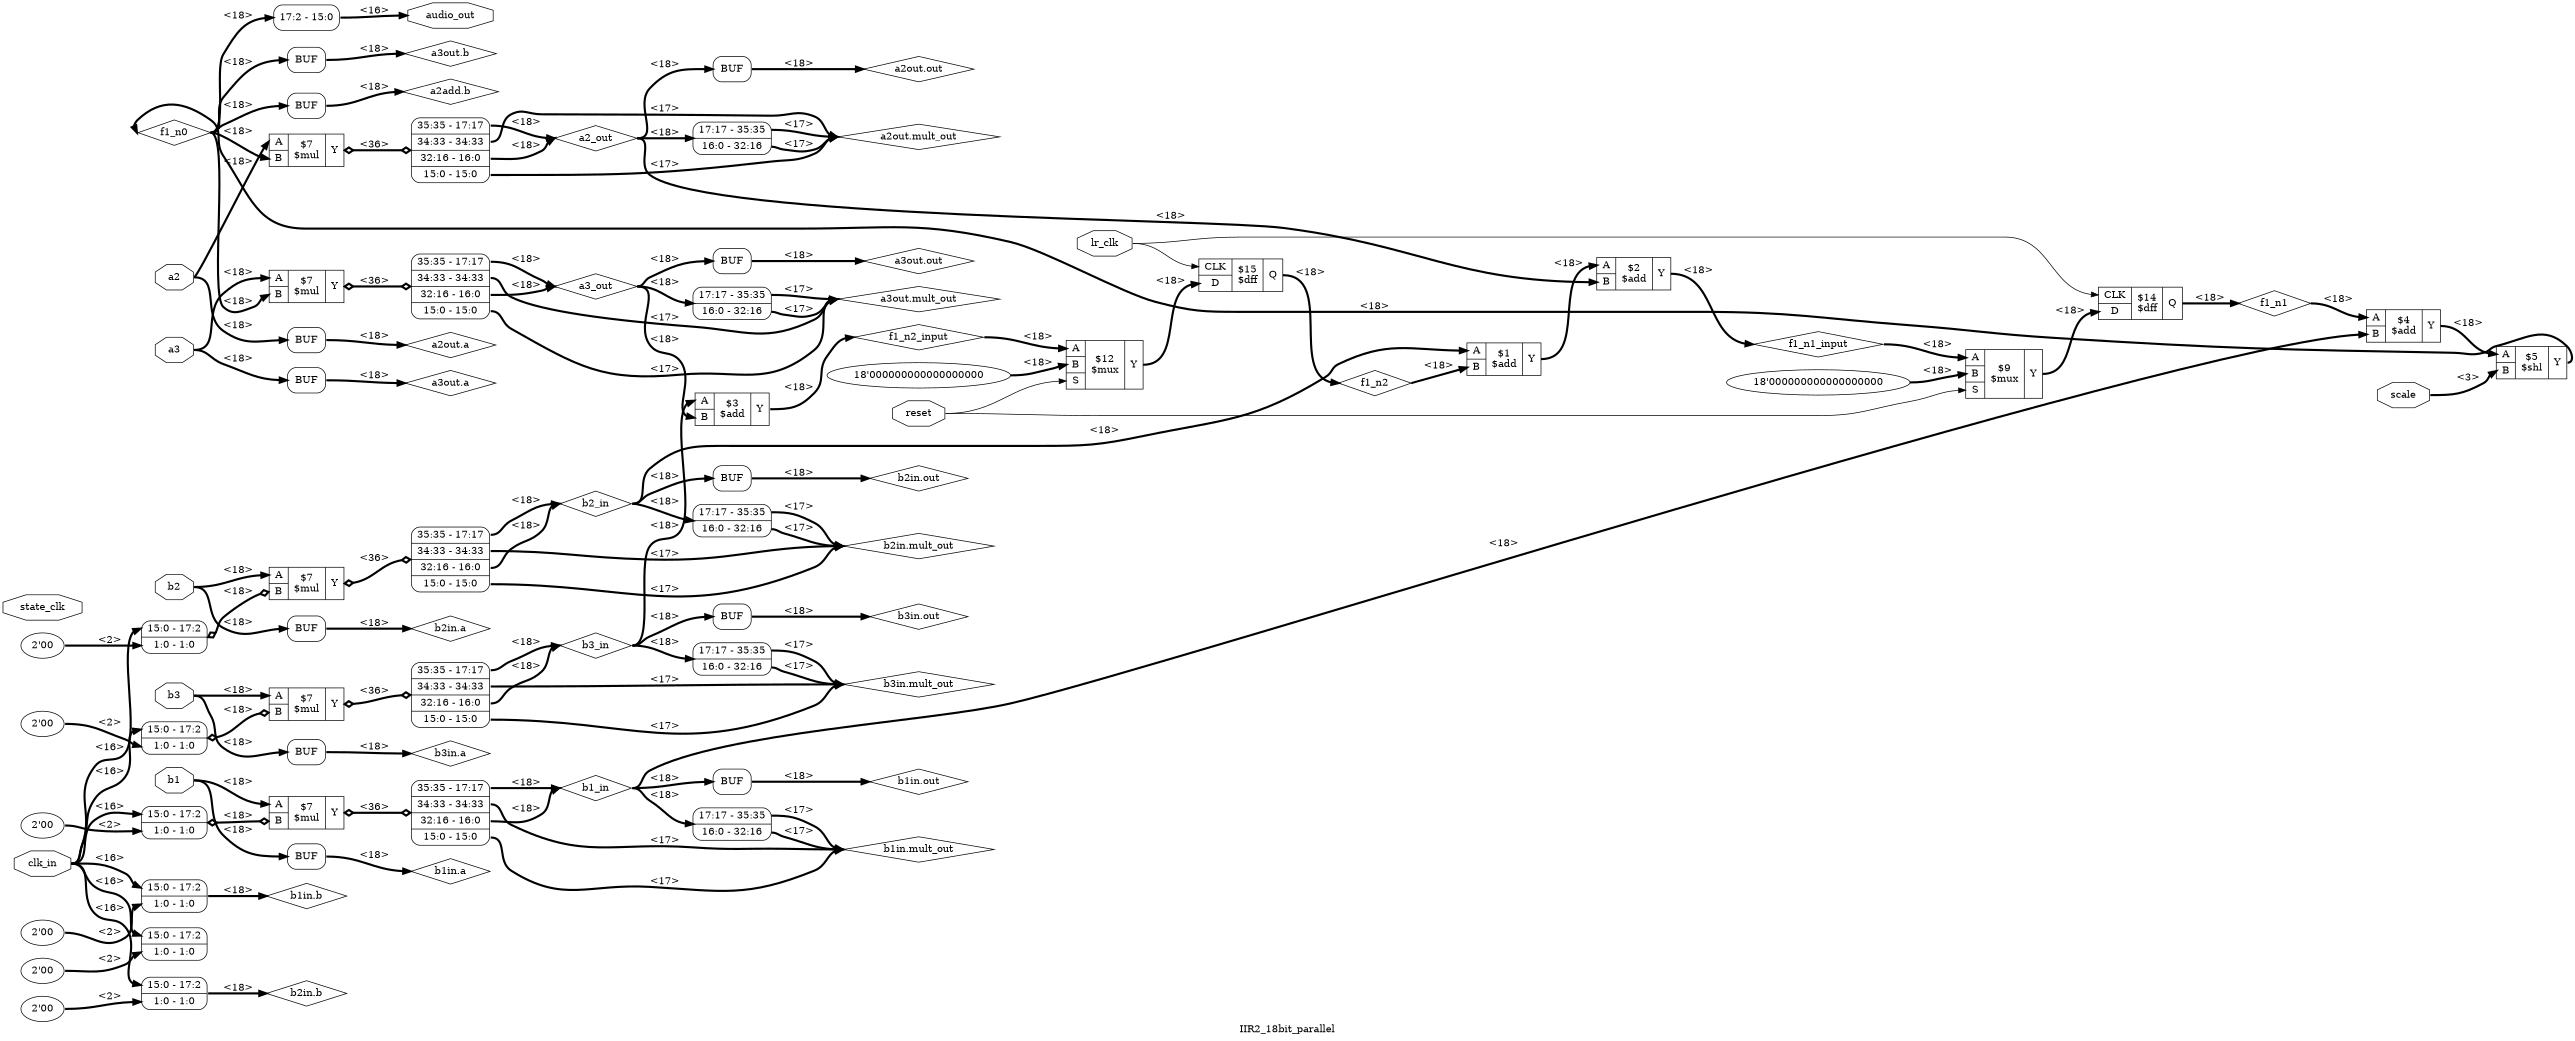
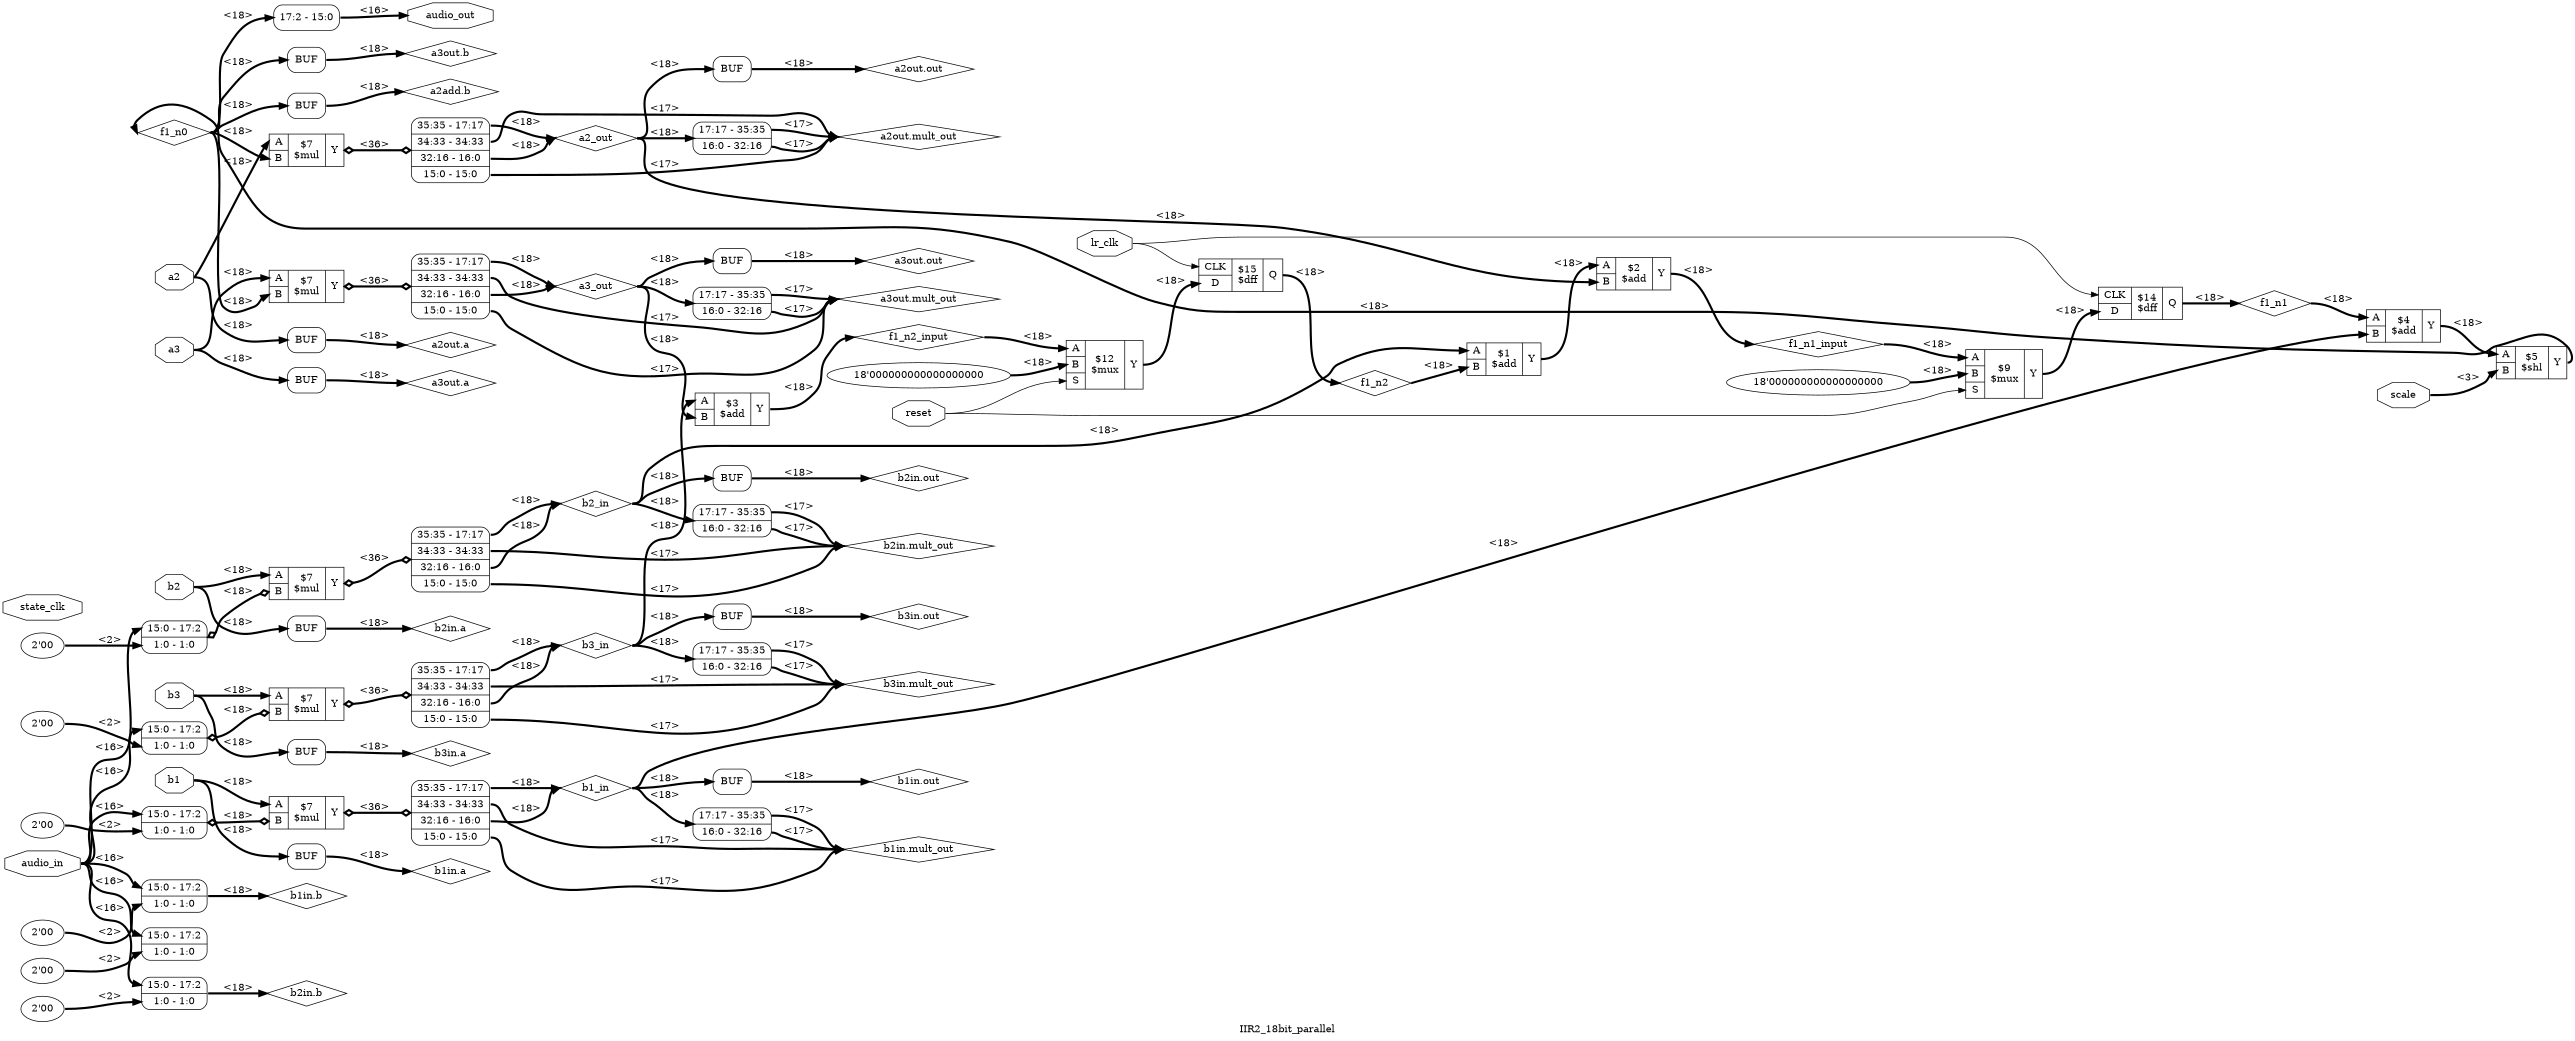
(43, 864) -> (43, 864)
